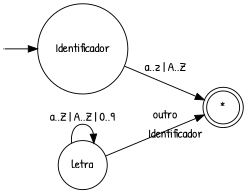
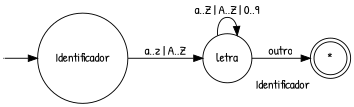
(160, 81) -> (161, 58)
